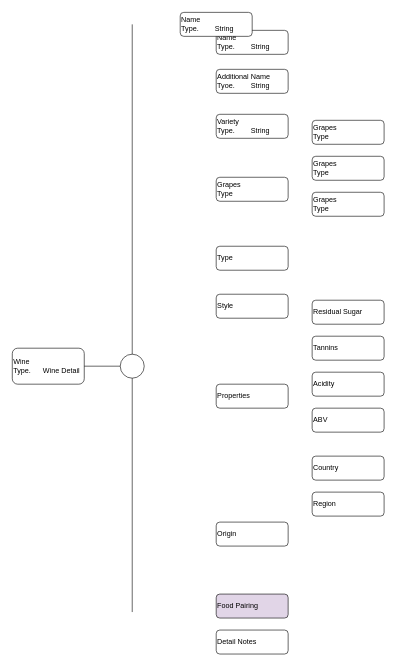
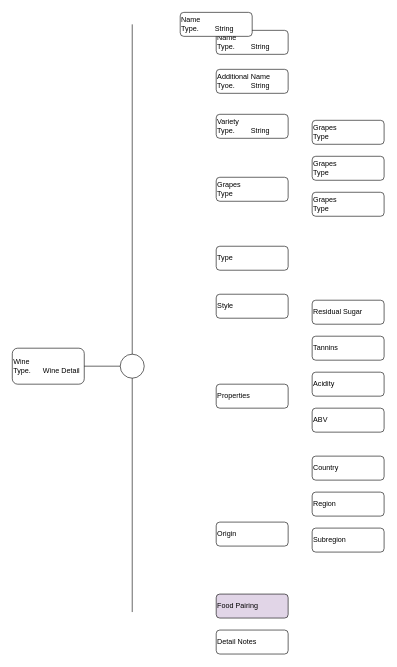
none -> (348, 540)
